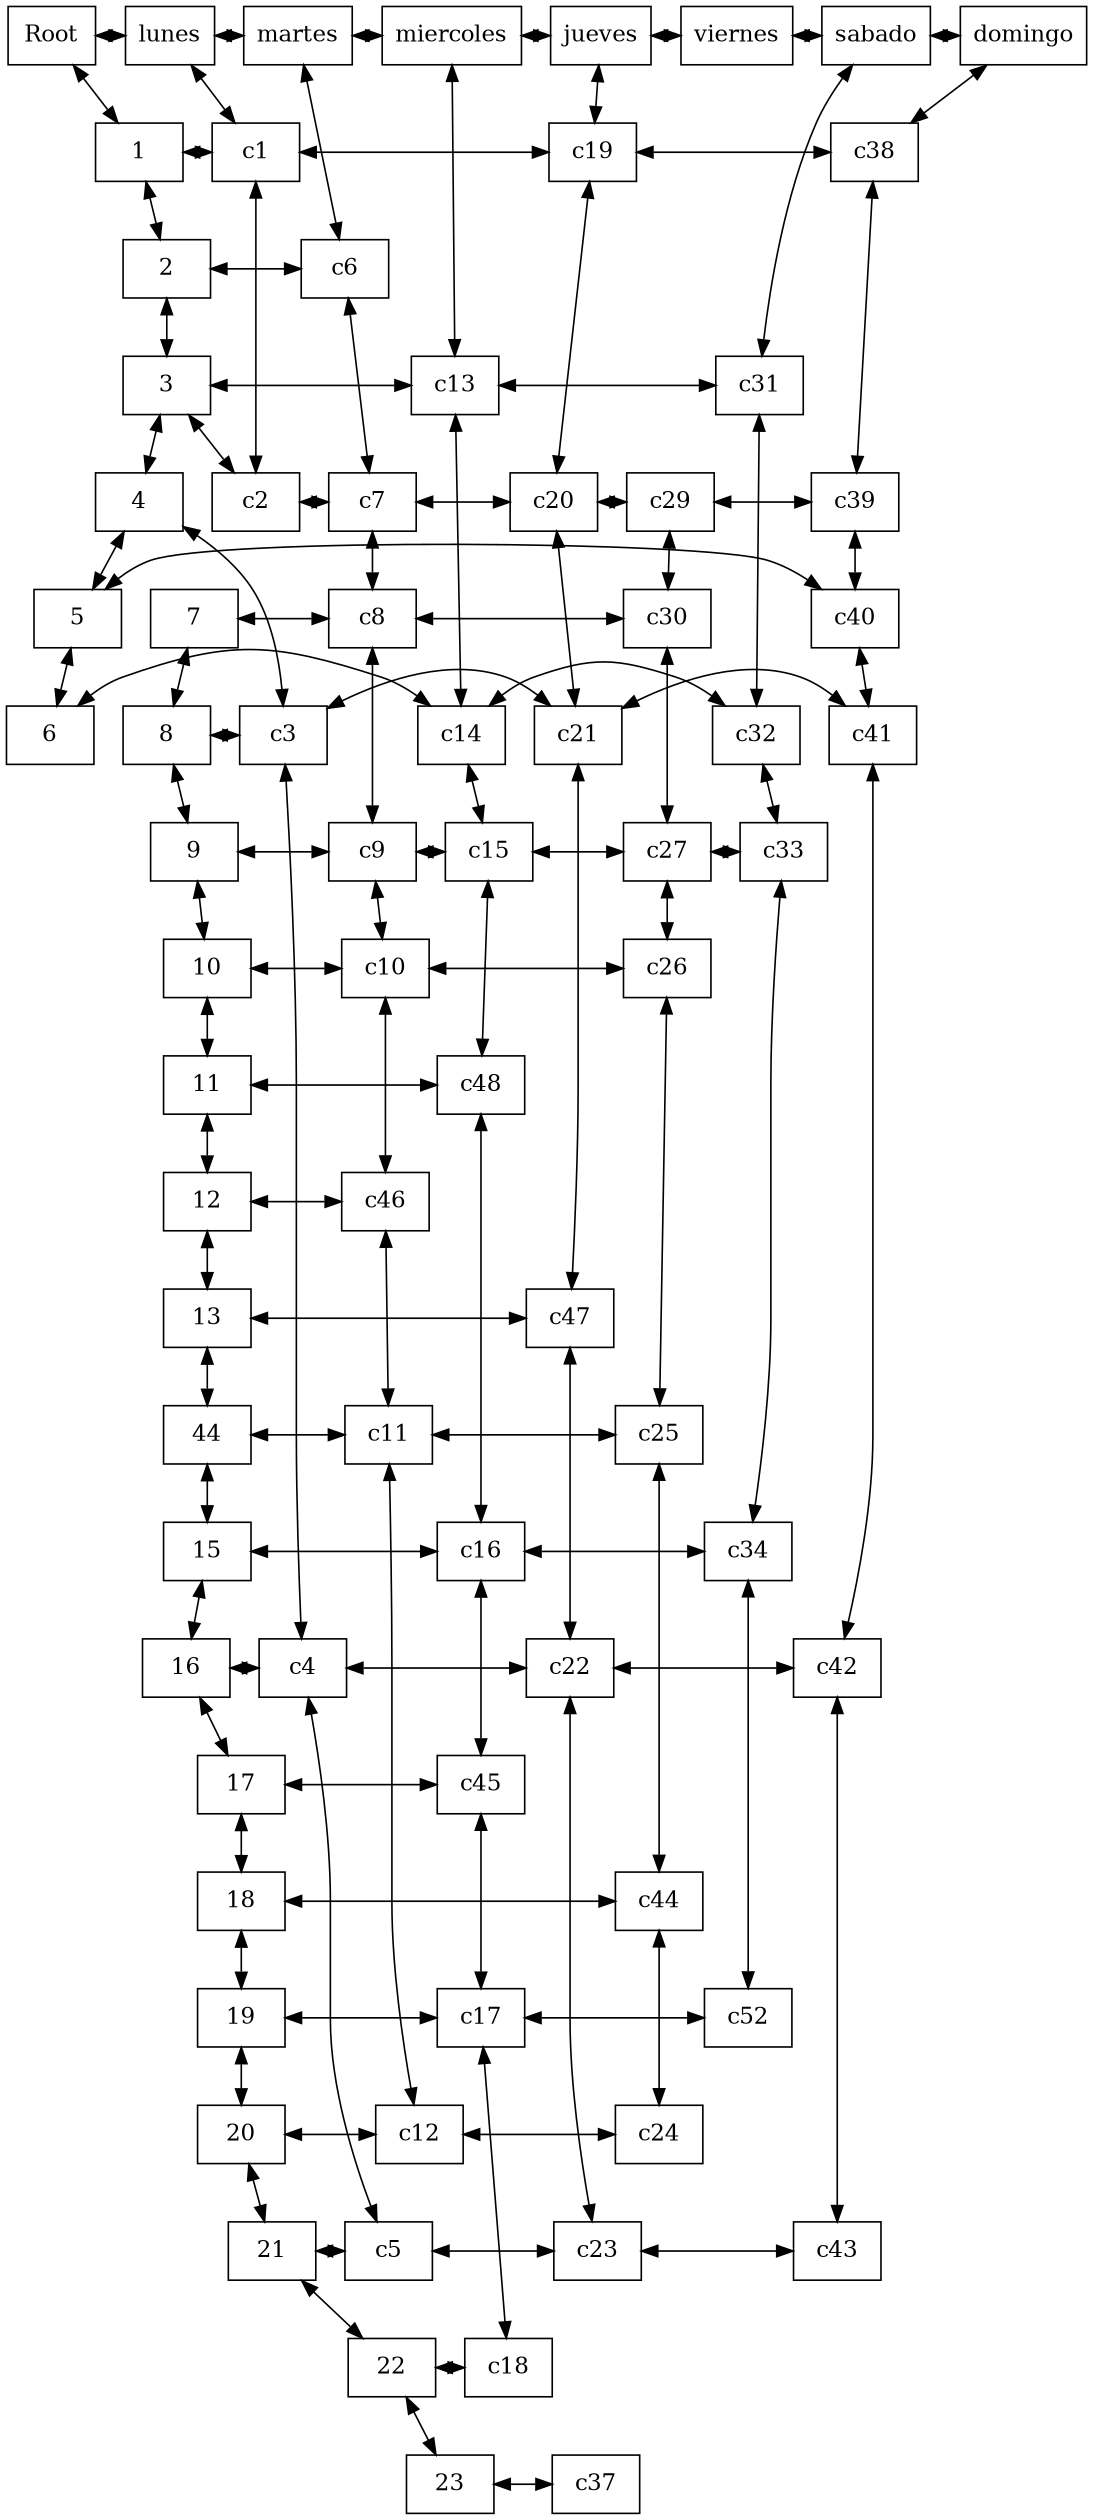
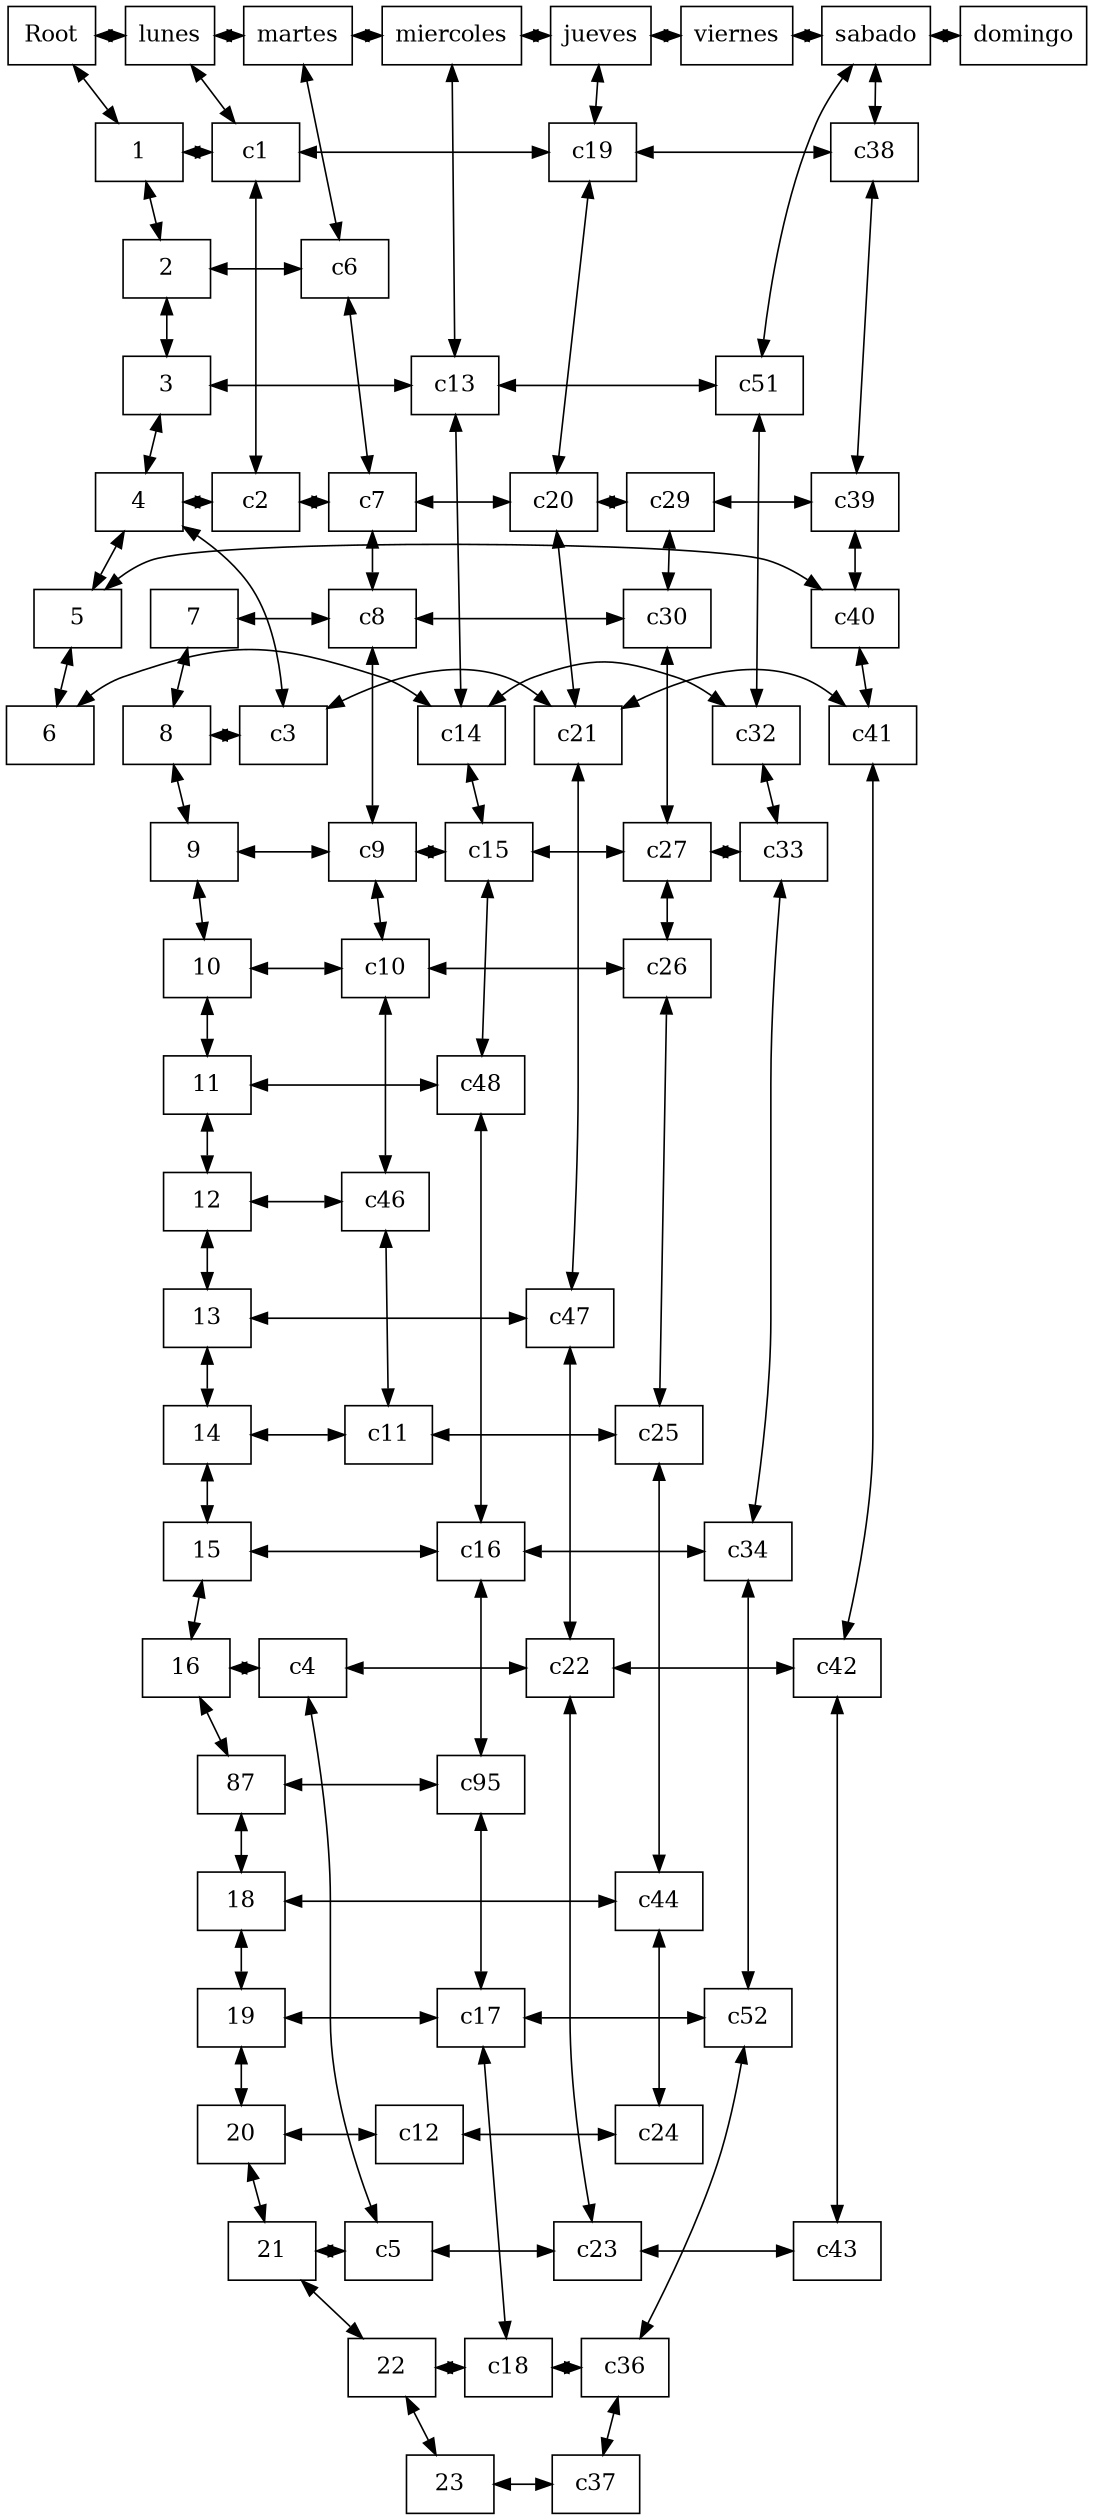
(949, 94) -> (875, 94)
(760, 385) -> (760, 385)
(211, 444) -> (200, 502)
(296, 1181) -> none
(207, 1435) -> (207, 1435)
(392, 1770) -> none
(241, 1785) -> (241, 1785)
(481, 1785) -> (481, 1785)
none -> (625, 2368)
